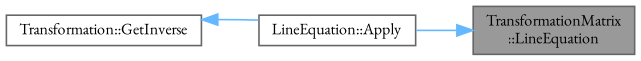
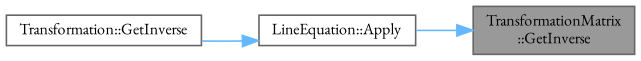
(238, 20) -> (222, 41)
(554, 30) -> (554, 30)
